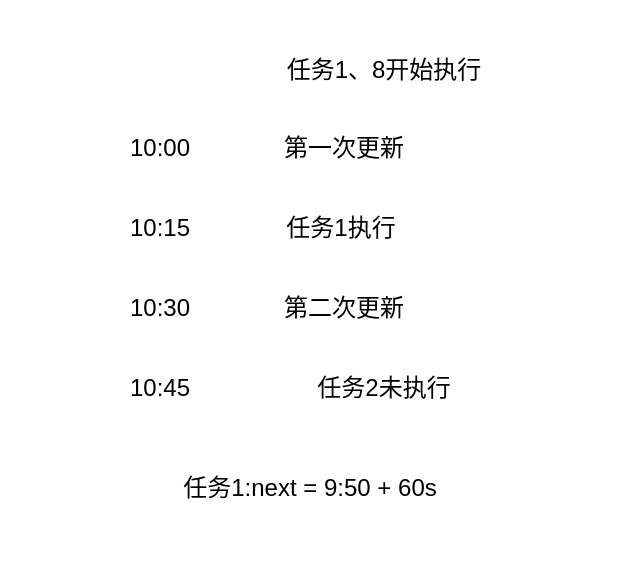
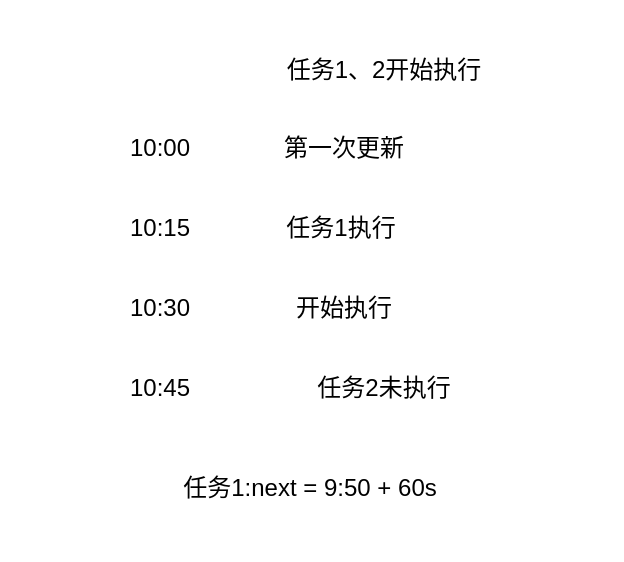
(385, 71) -> (385, 71)
(345, 309) -> (345, 309)
